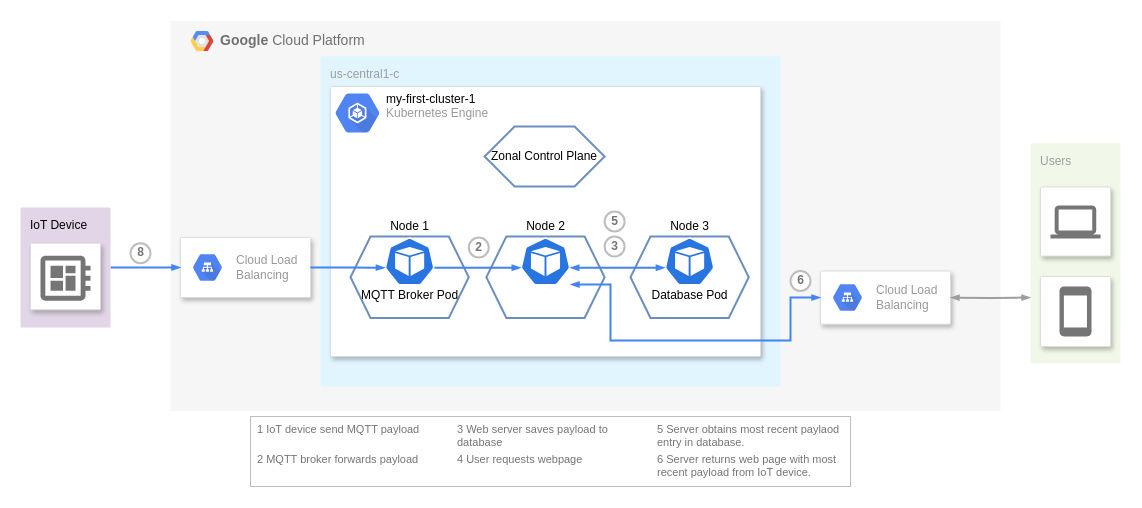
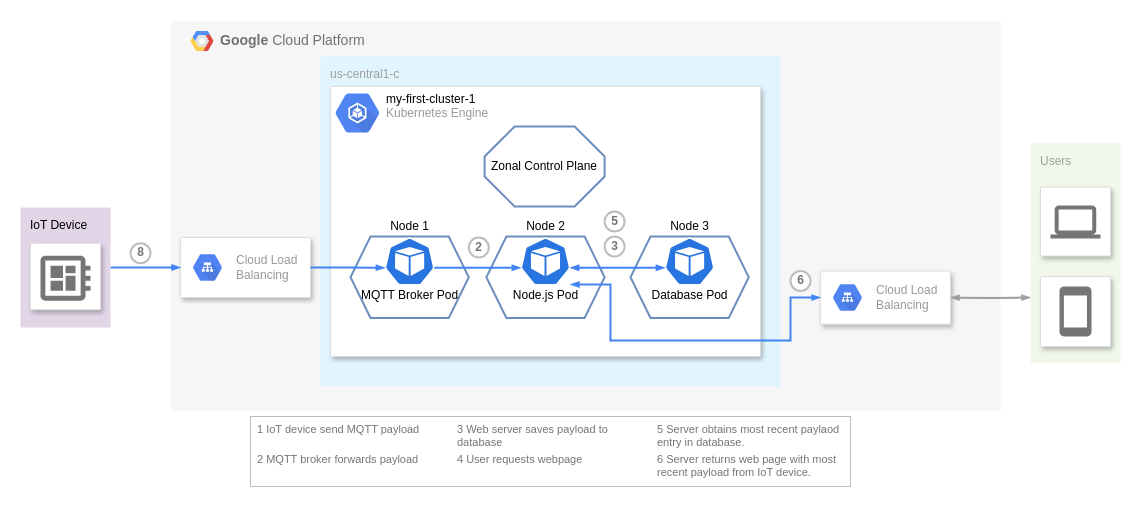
(545, 157) -> (545, 167)
none -> (546, 296)
